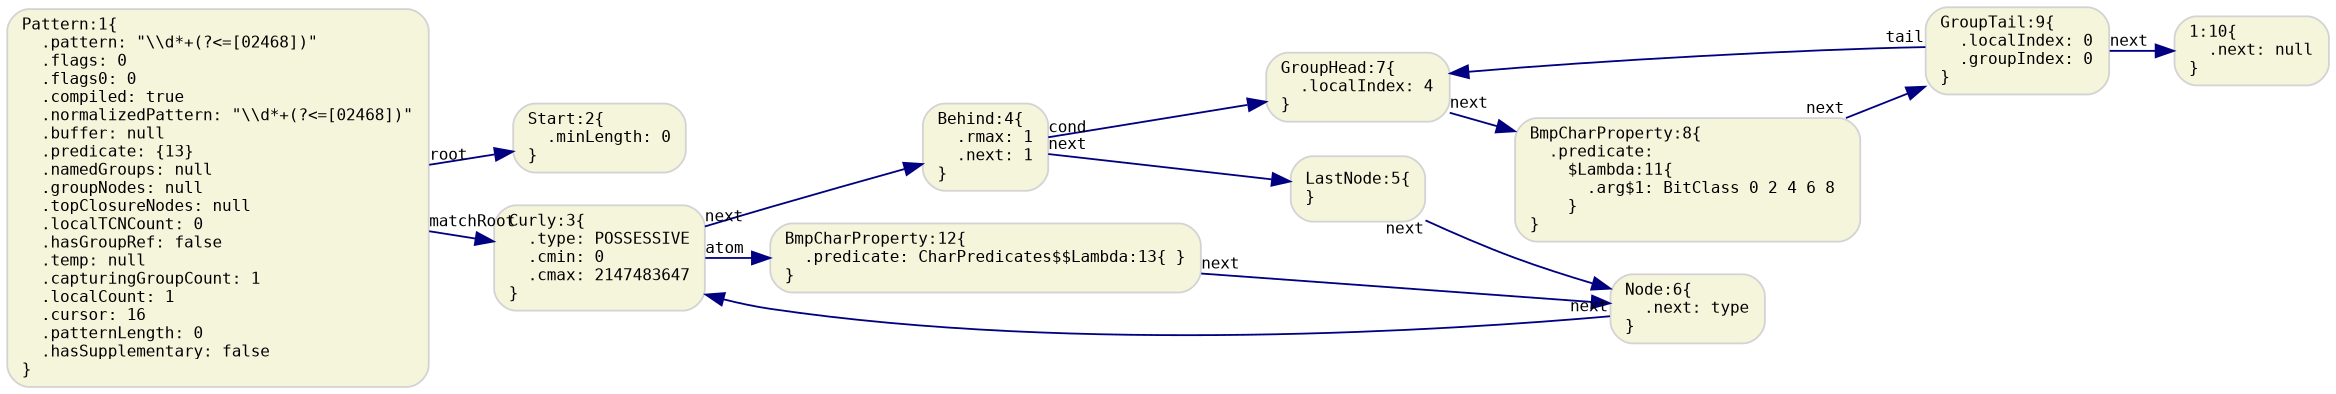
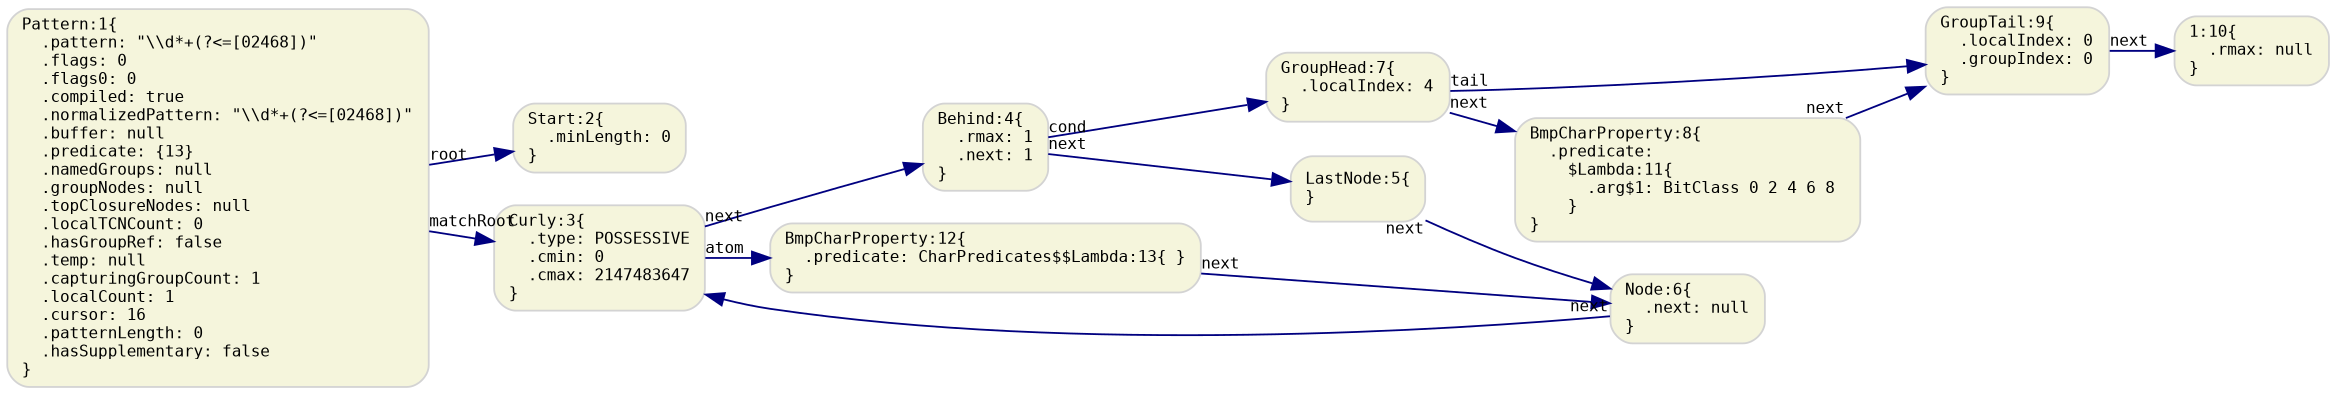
(2252, 51) -> (2252, 51)
(1697, 56) -> (1679, 82)
(1688, 309) -> (1688, 309)
